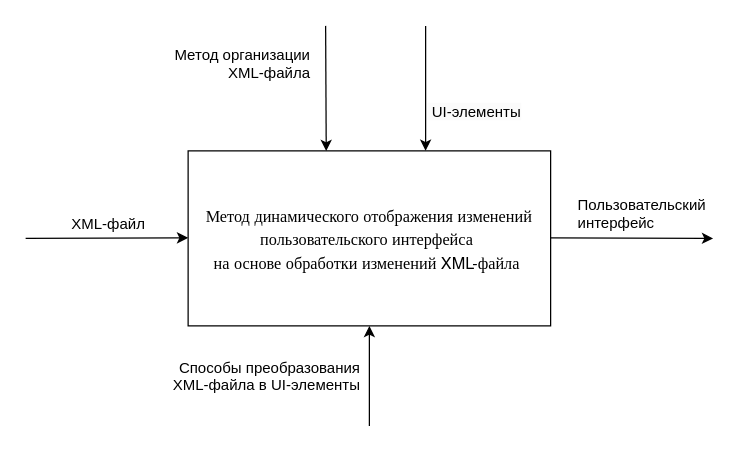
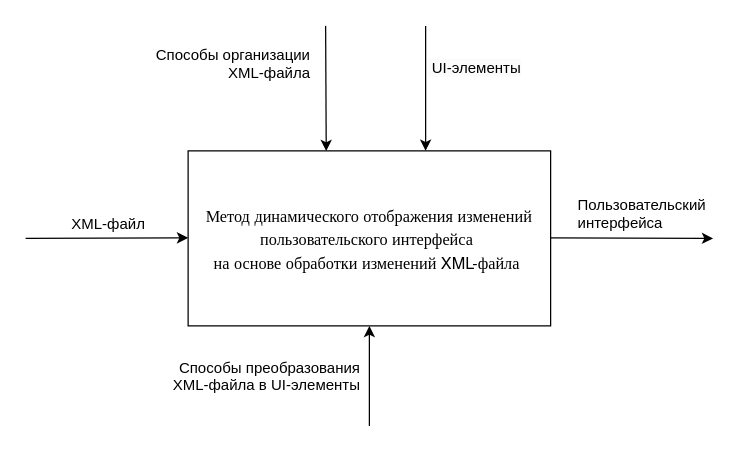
(241, 65) -> (233, 65)
(482, 113) -> (482, 69)
(645, 215) -> (645, 215)
